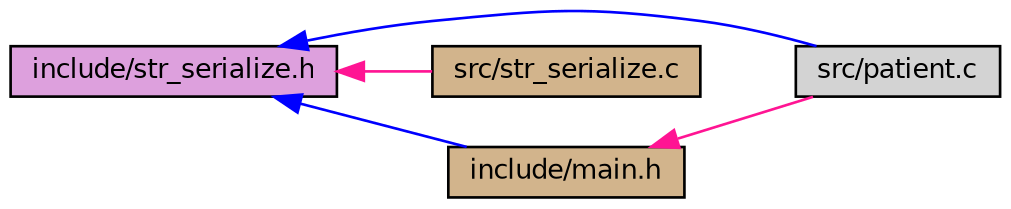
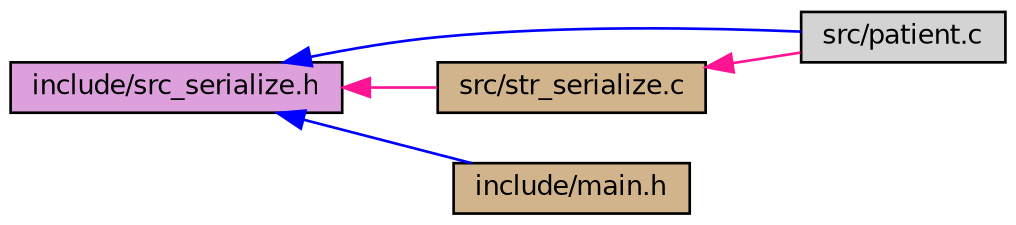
(174, 71) -> (176, 88)
(745, 118) -> (767, 58)
